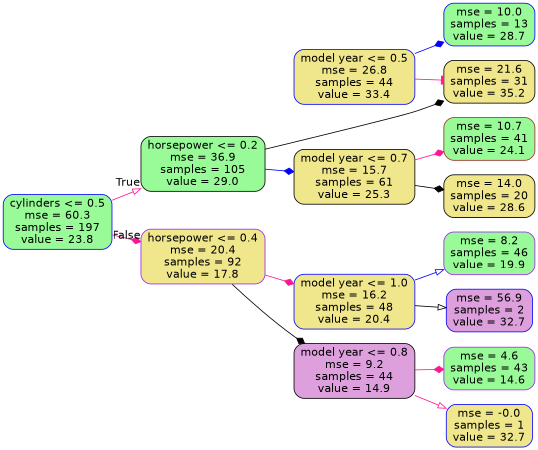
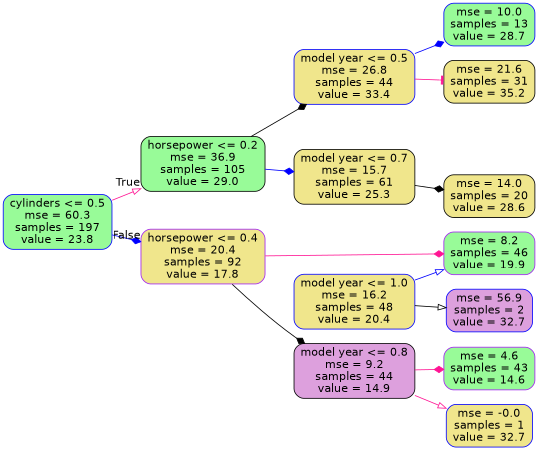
(350, 128) -> (274, 123)
(489, 139) -> none
(122, 237) -> (122, 237)
(275, 278) -> (350, 255)
